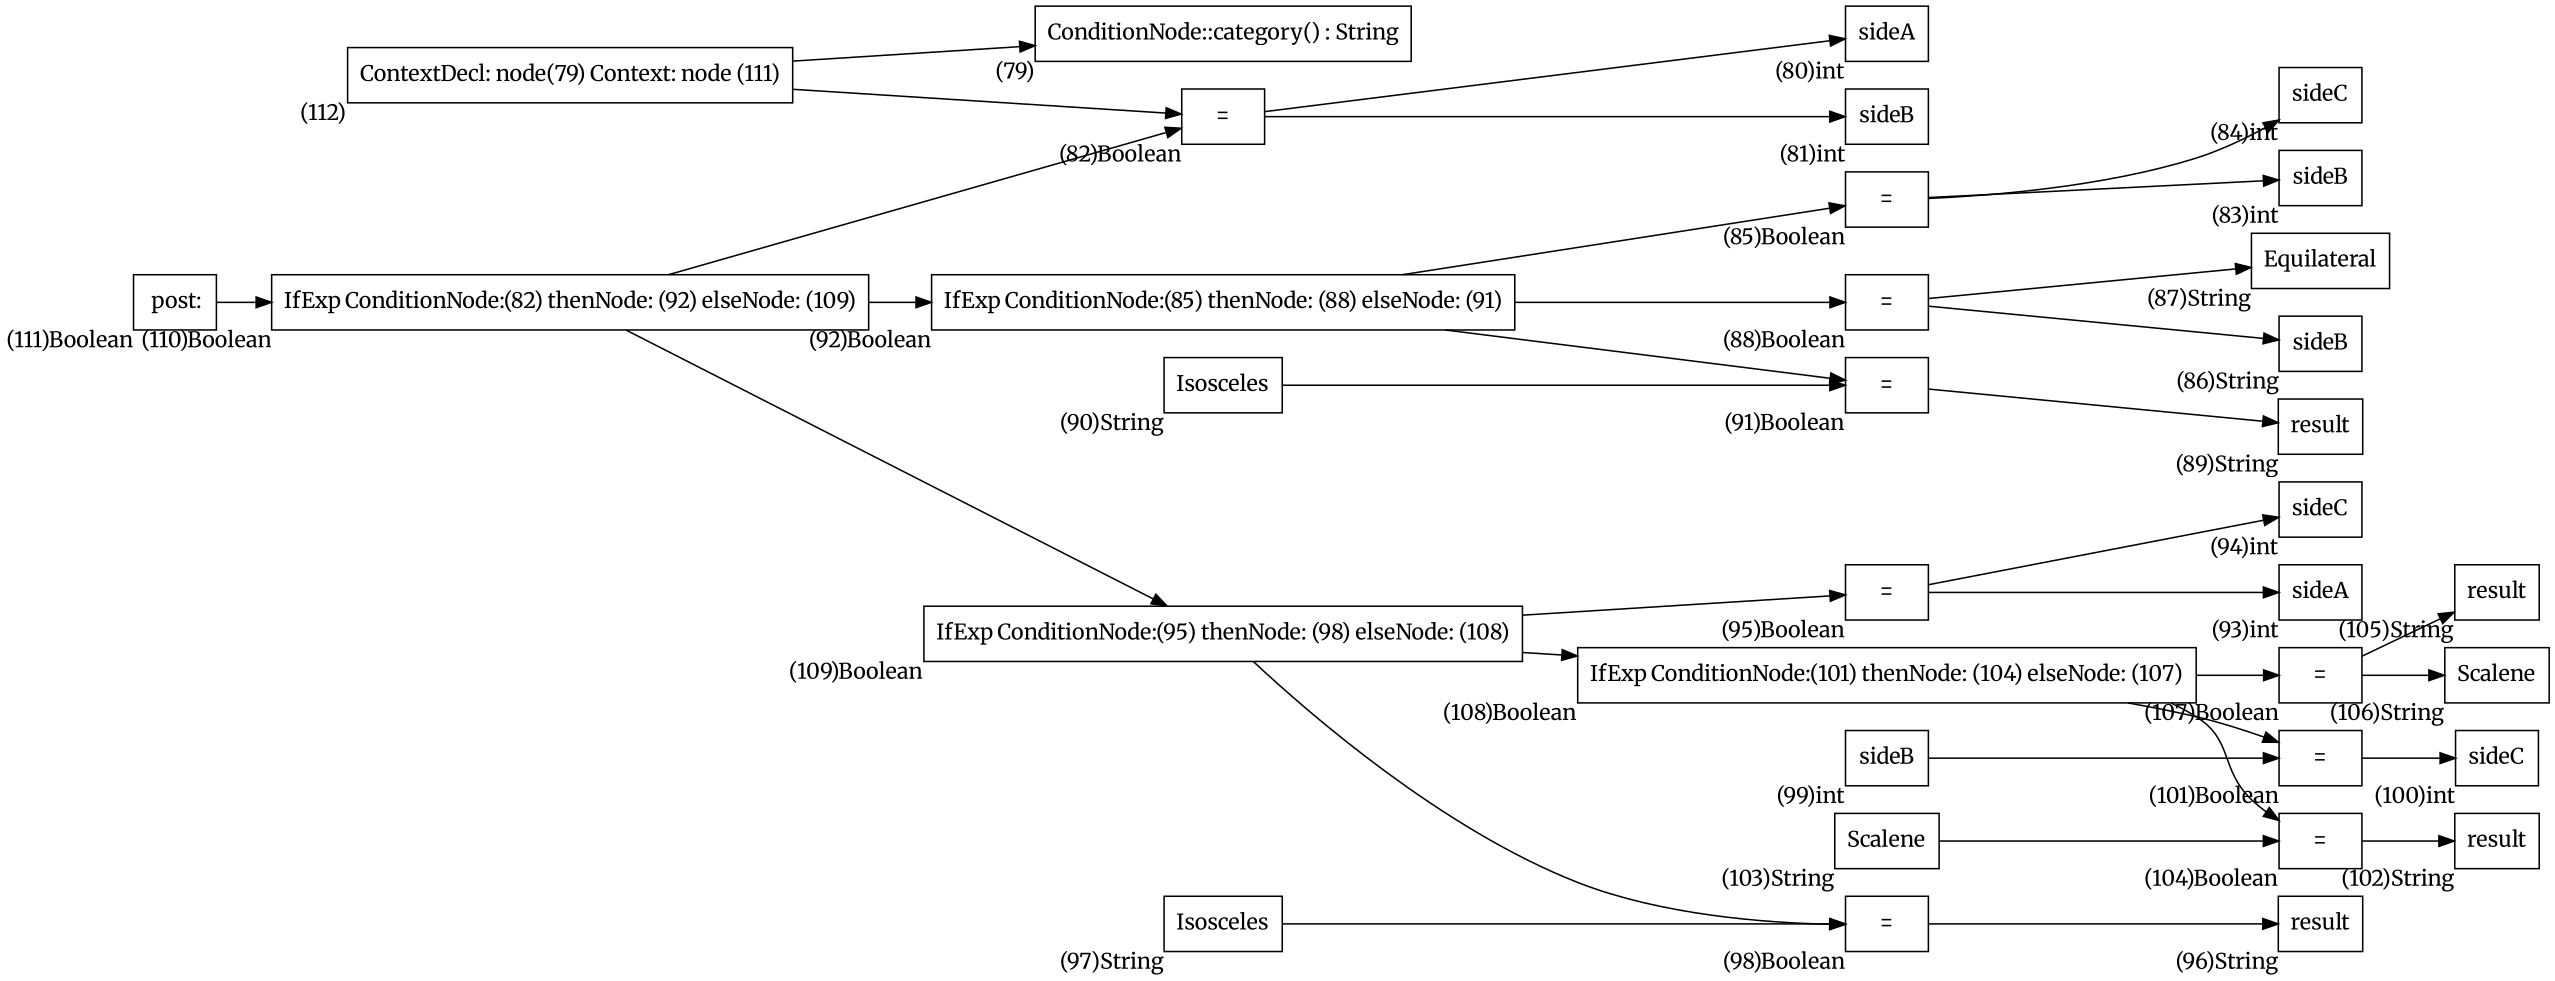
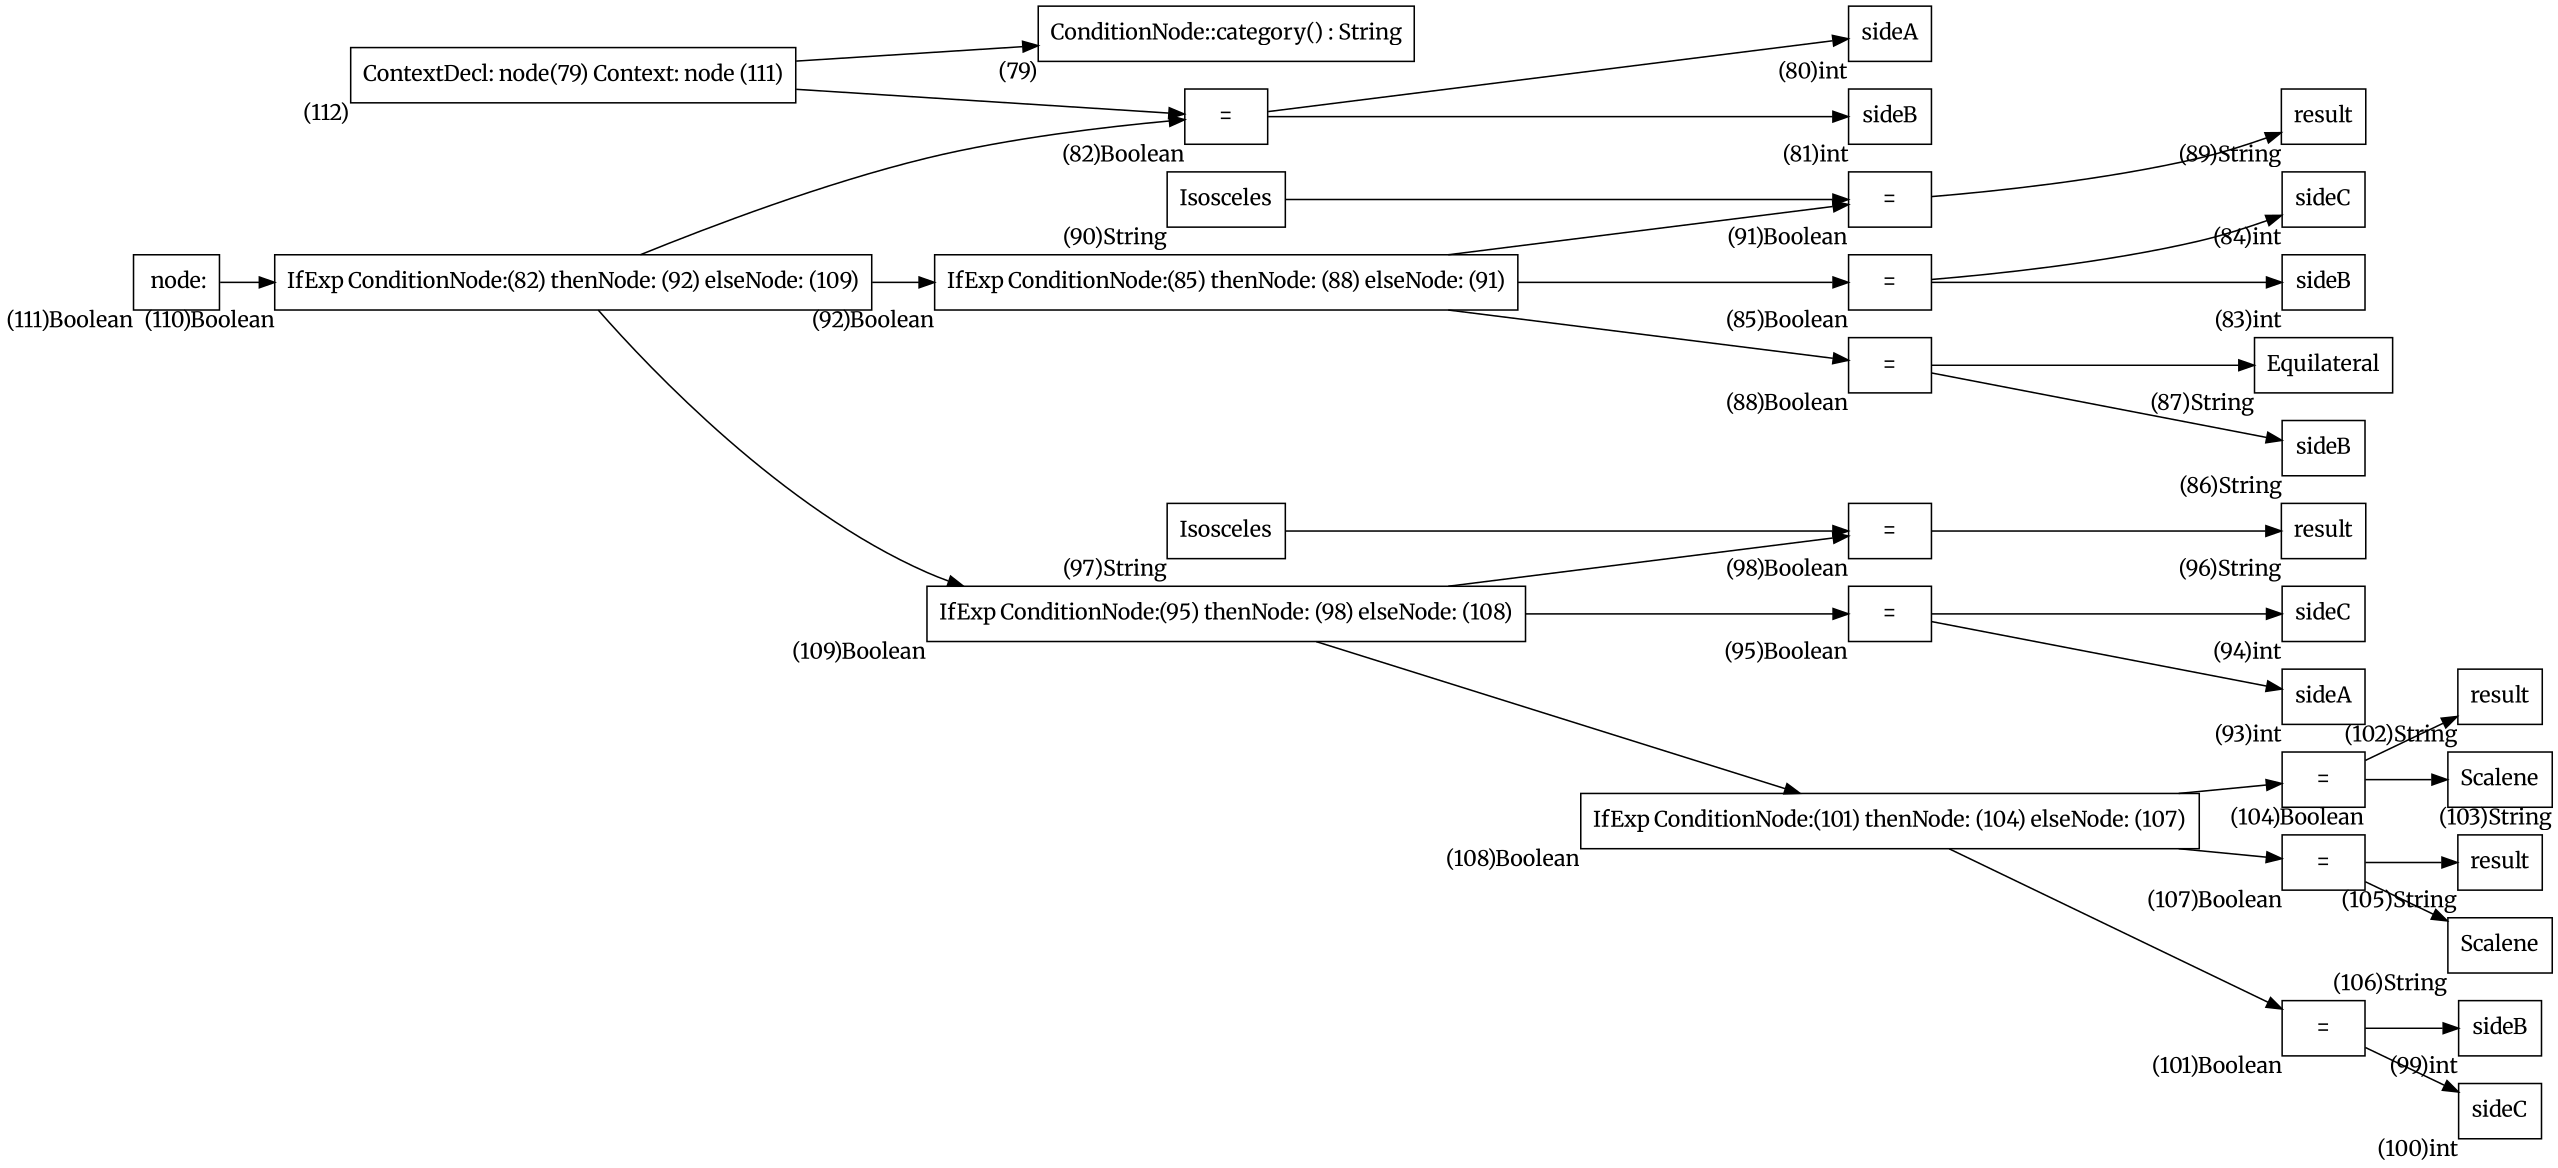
(175, 302) -> (176, 282)
(2096, 758) -> (2404, 1028)
(2101, 841) -> (2398, 780)
